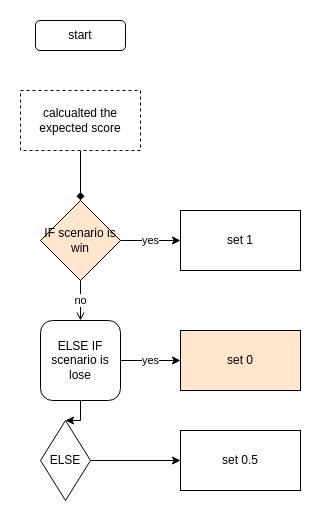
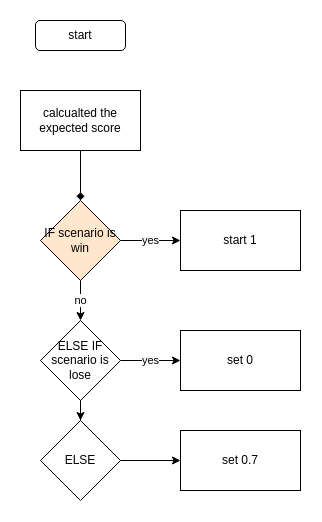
(81, 121) -> (81, 121)
(241, 241) -> (241, 241)
(81, 314) -> (81, 312)
(81, 361) -> (81, 361)
(241, 361) -> (241, 361)
(66, 461) -> (81, 461)
(241, 461) -> (241, 461)
